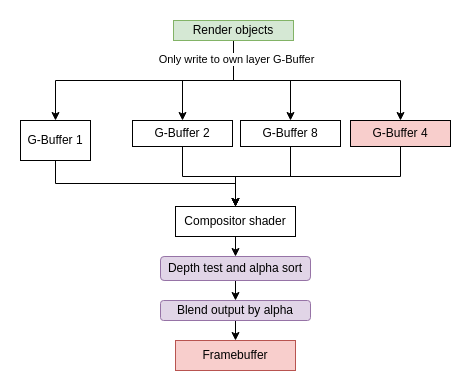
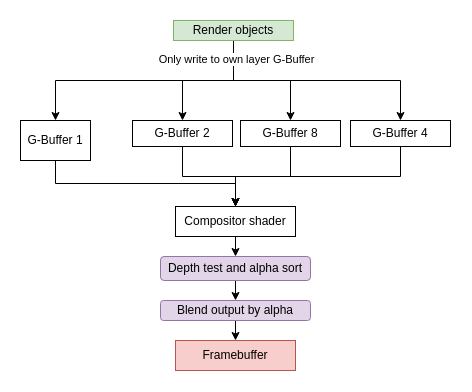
(401, 134) -> (401, 134)
